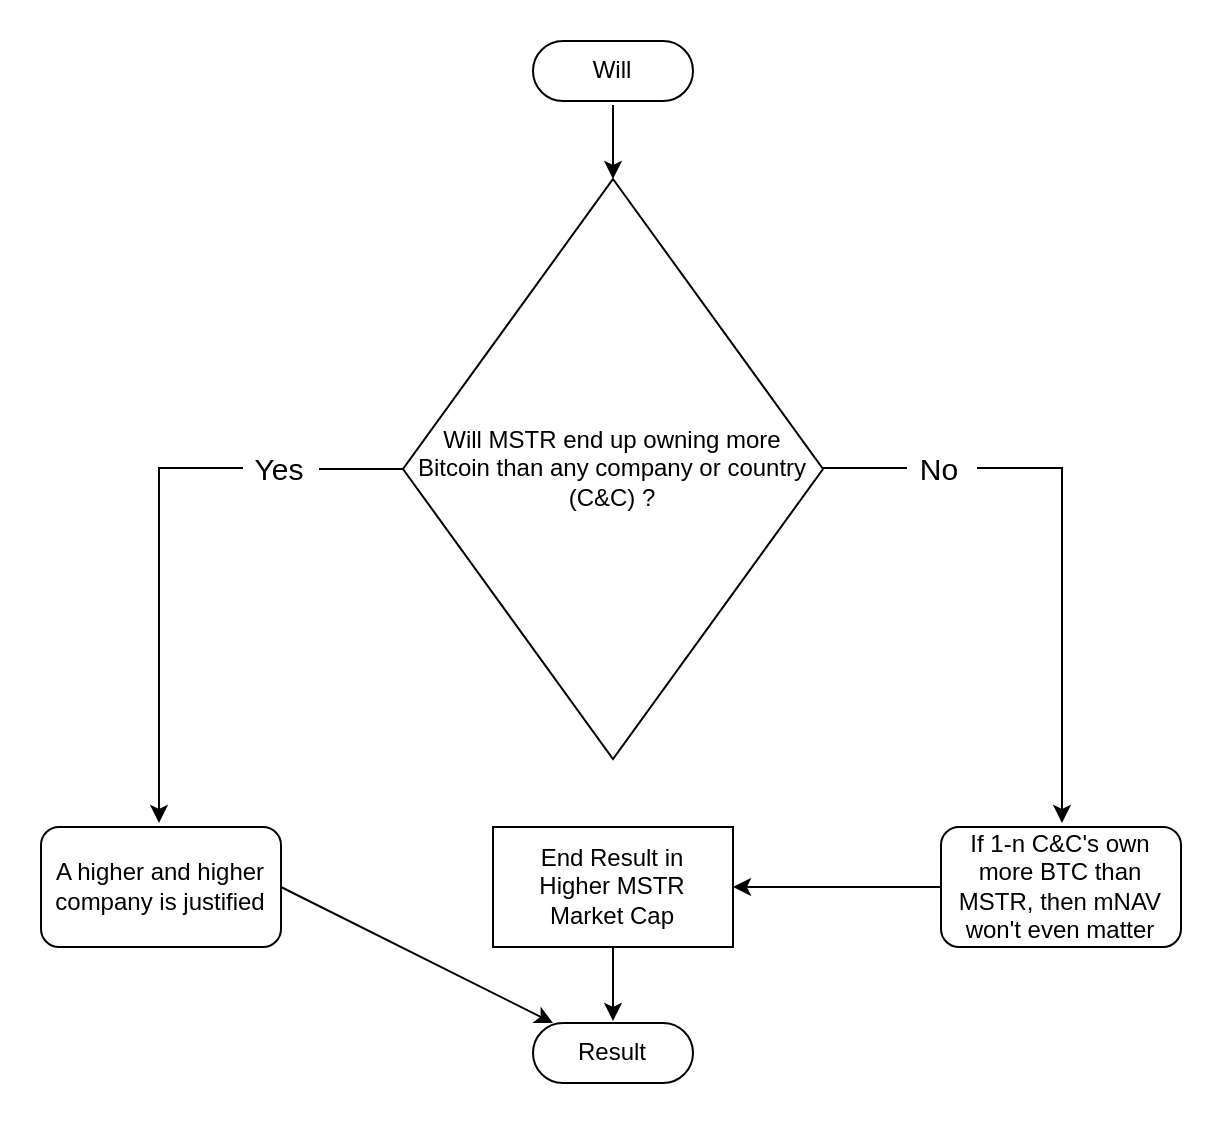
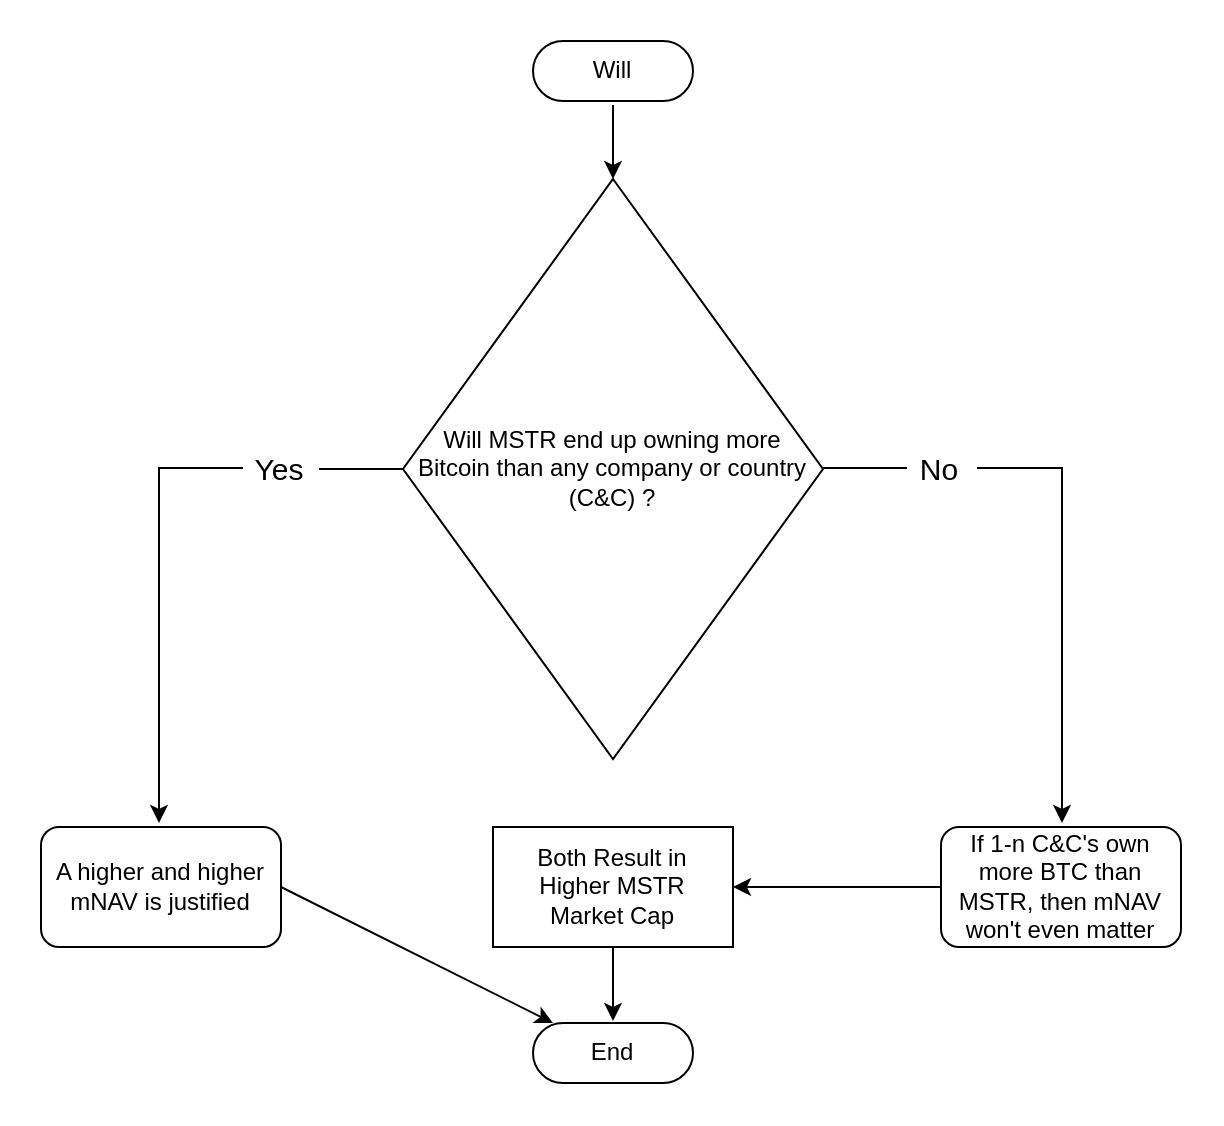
(161, 887) -> (161, 887)
(613, 887) -> (613, 887)
(613, 1053) -> (613, 1053)
